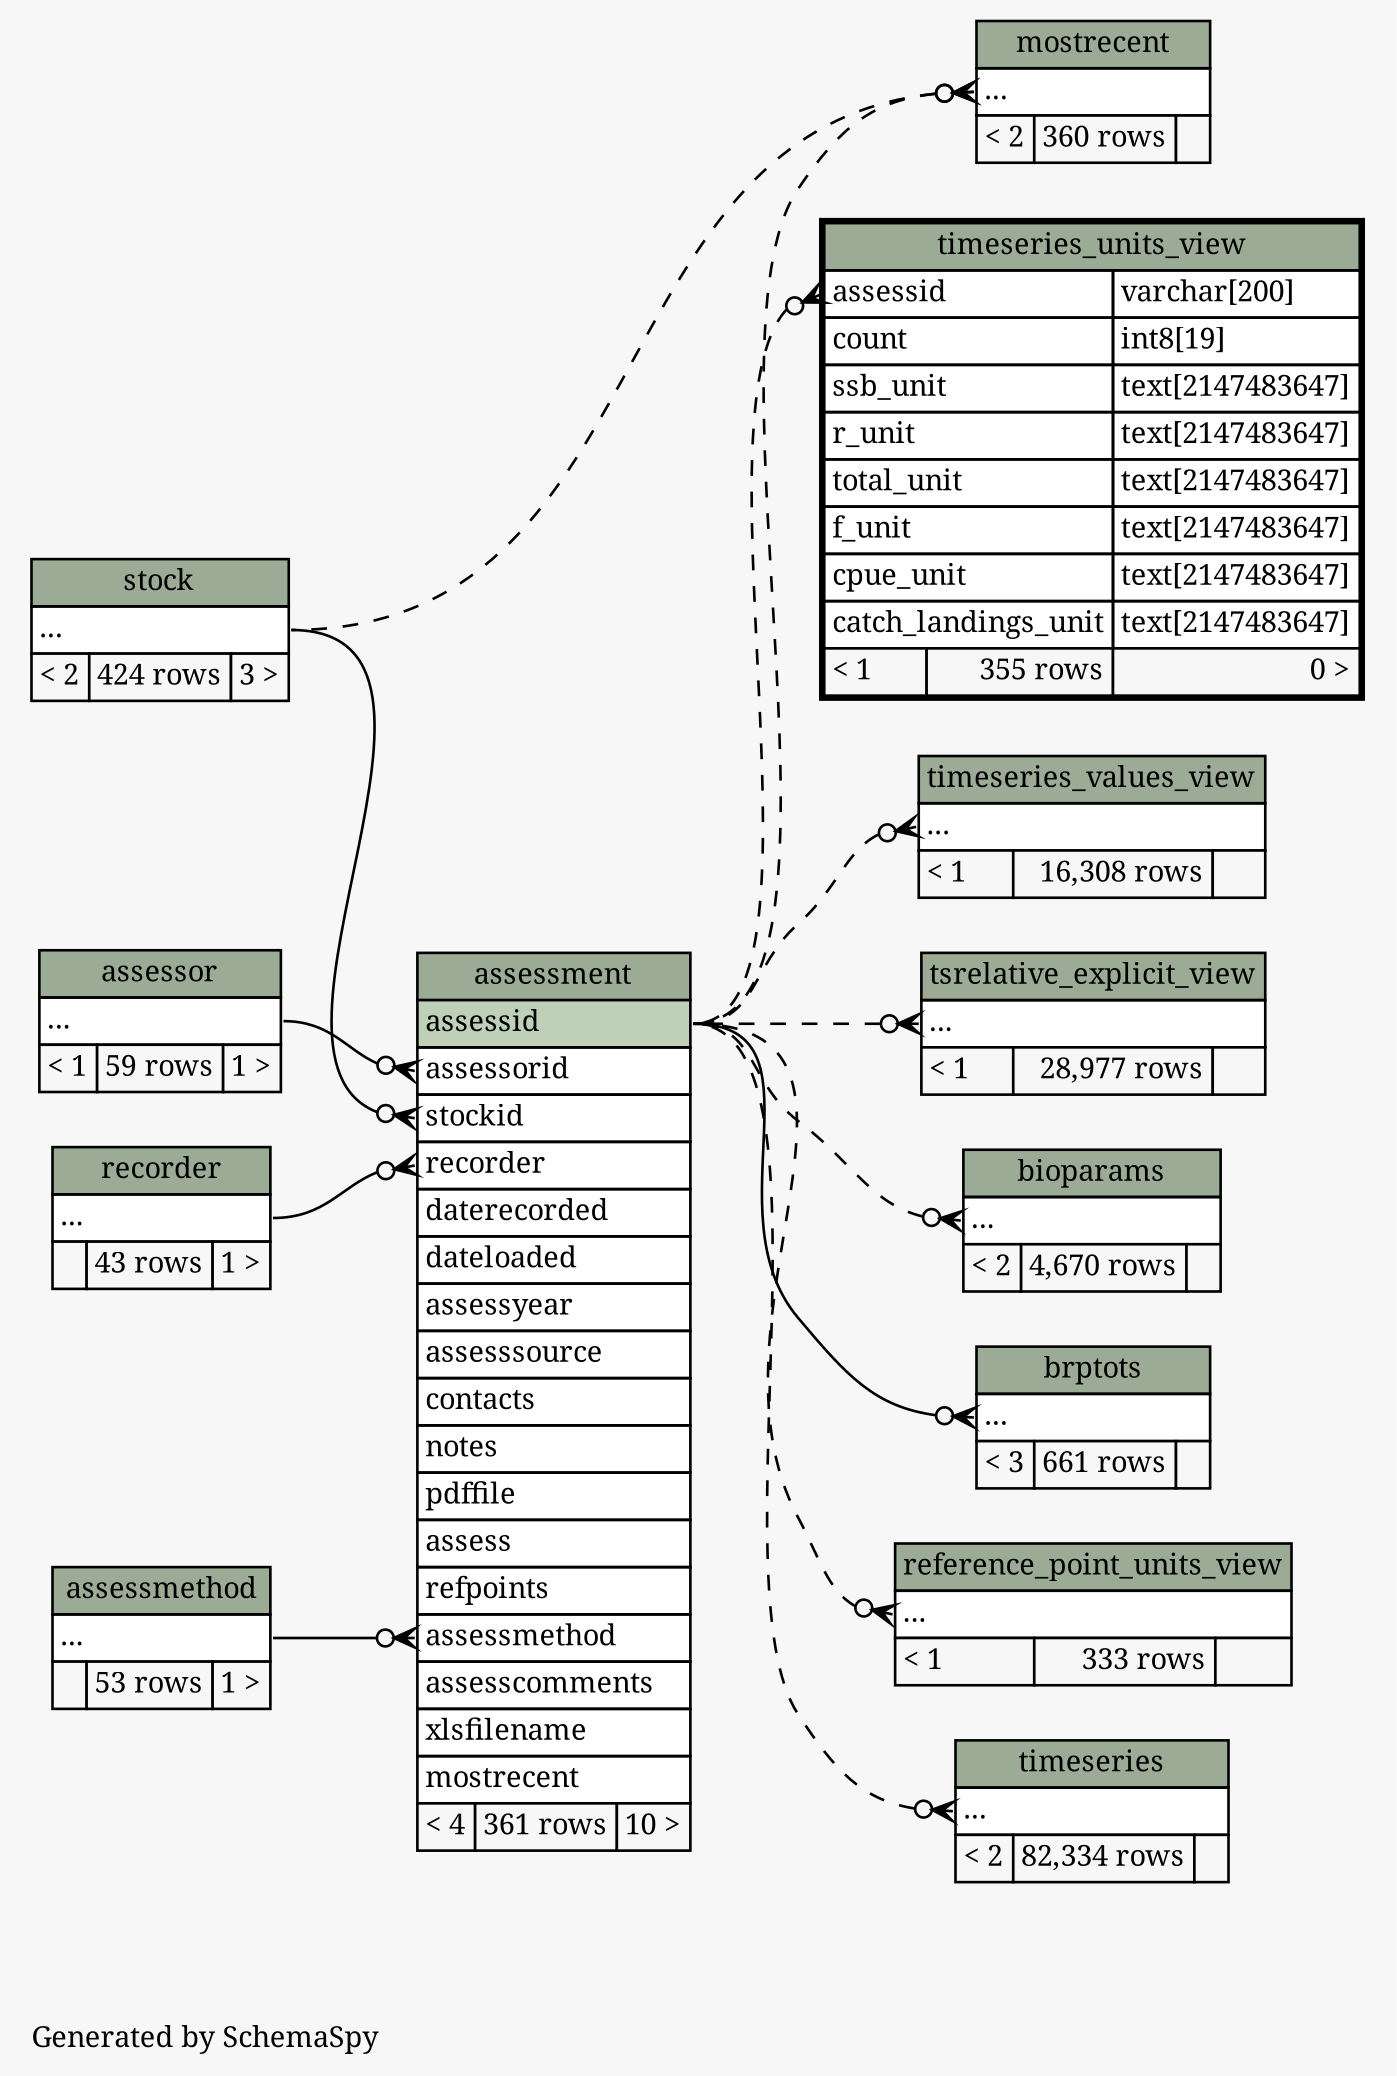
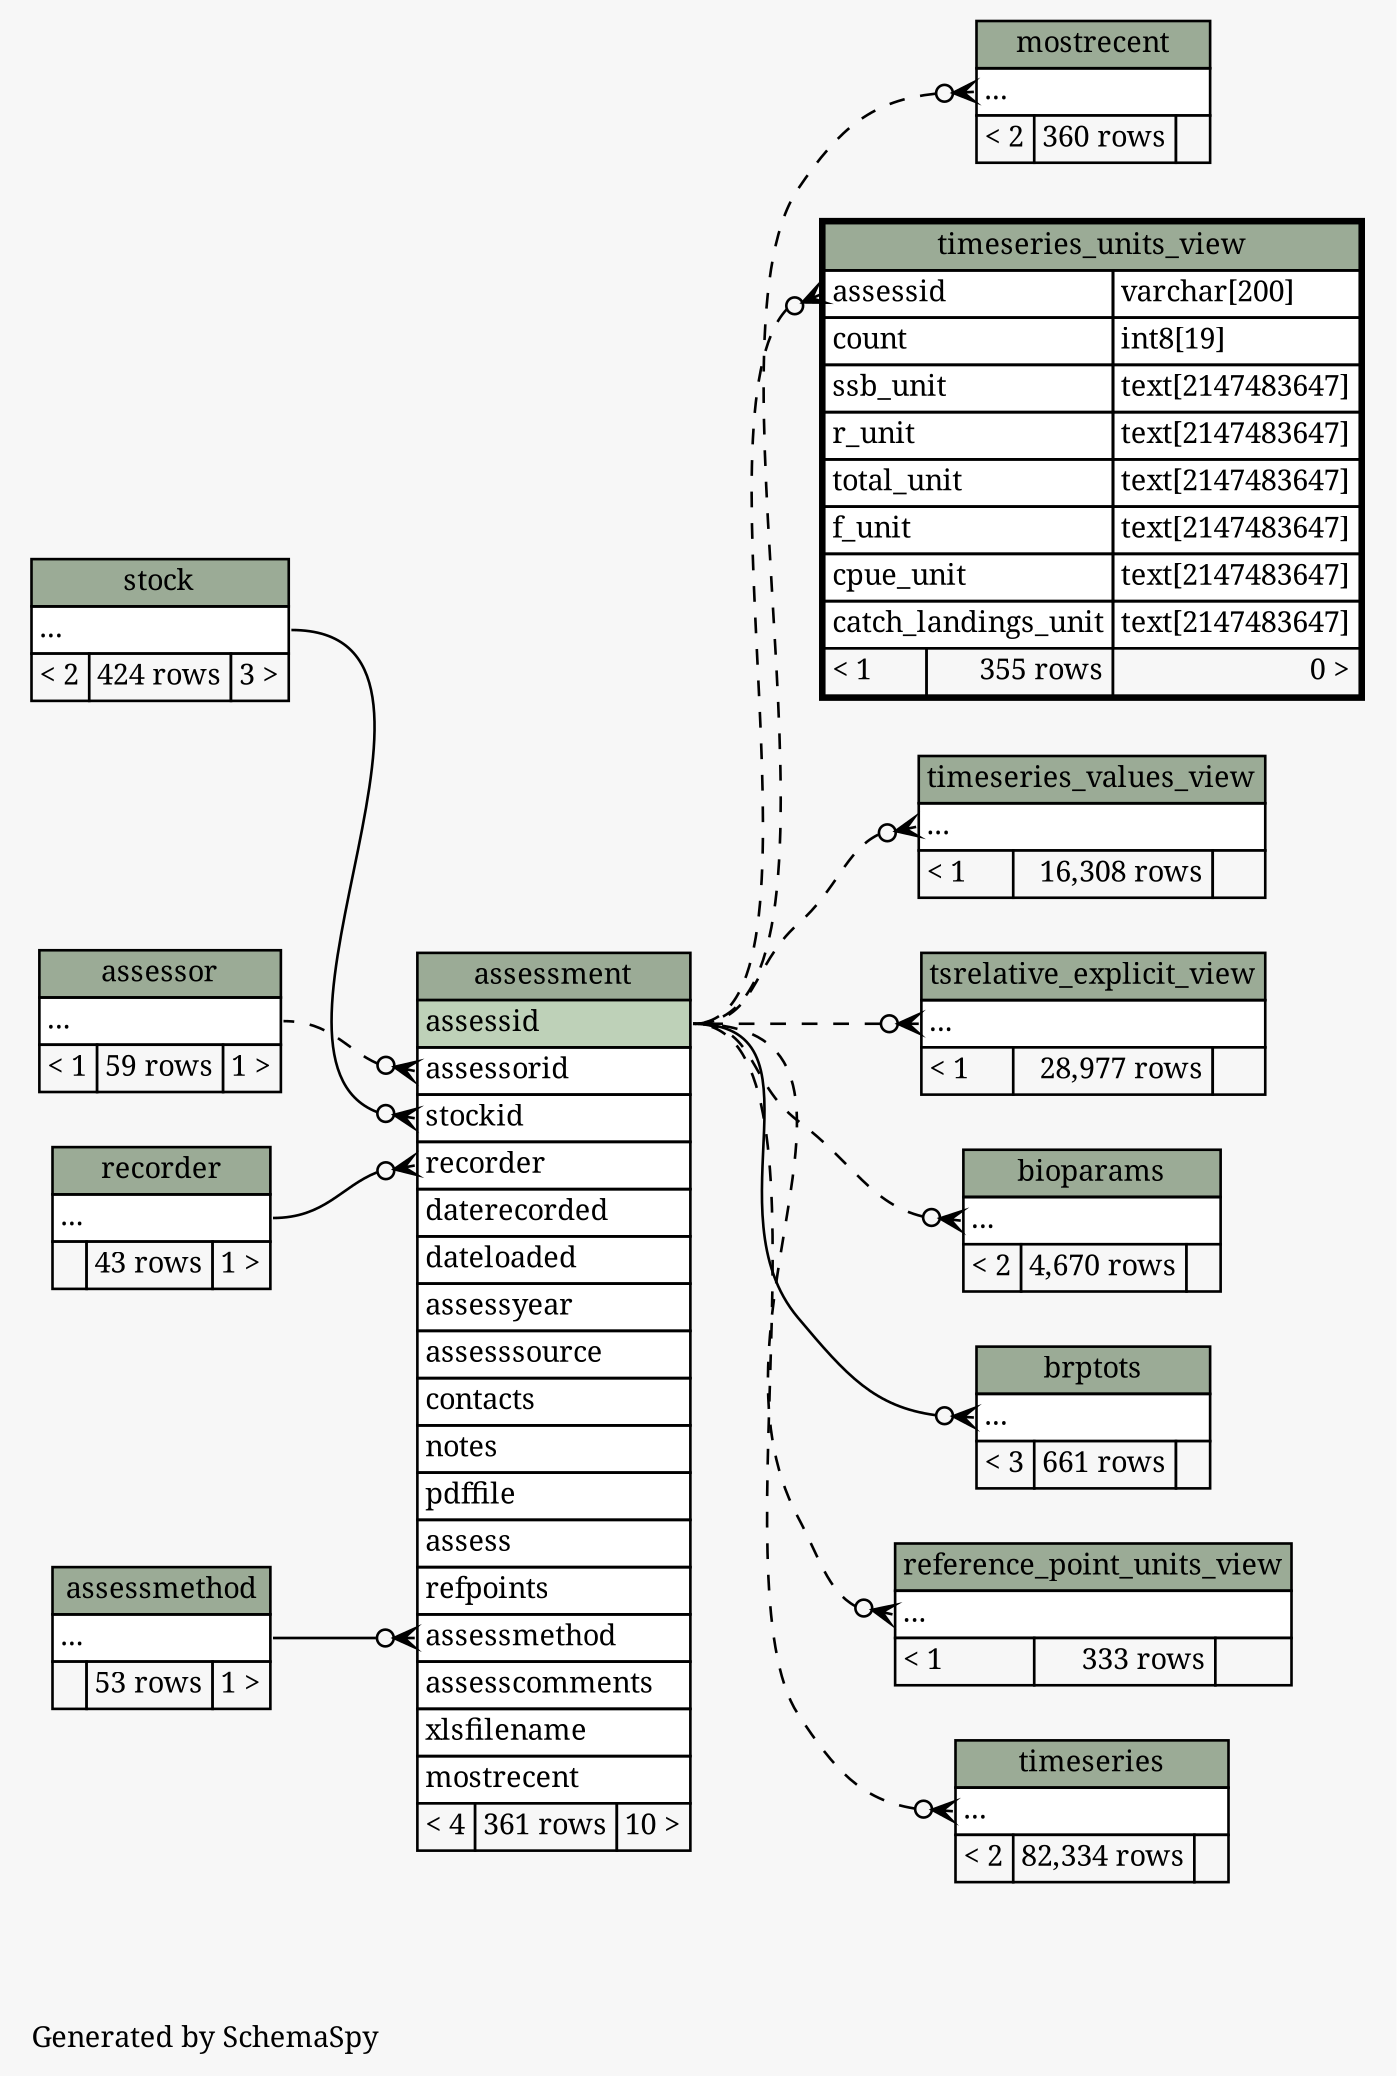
(623, 377) -> none
(317, 1027) -> (317, 1027)
